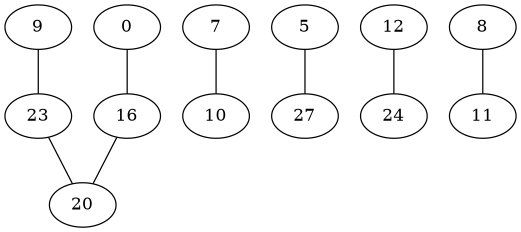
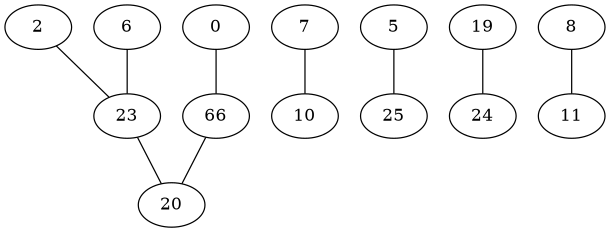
(38, 27) -> (127, 27)
none -> (38, 27)
(394, 27) -> (483, 27)
(127, 116) -> (216, 116)
(305, 116) -> (394, 116)
